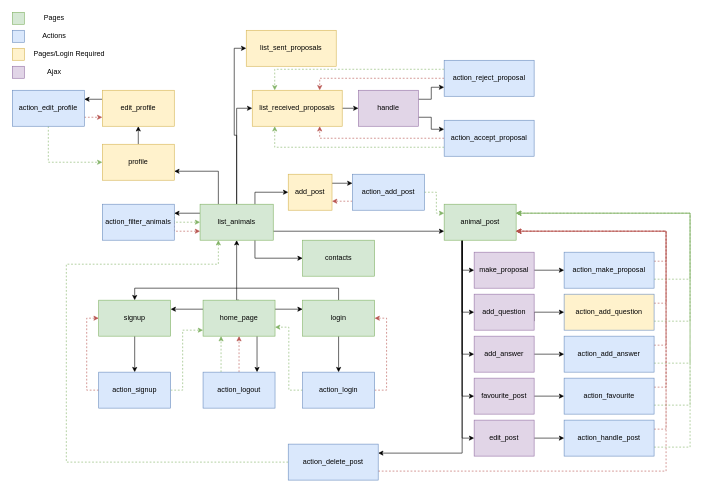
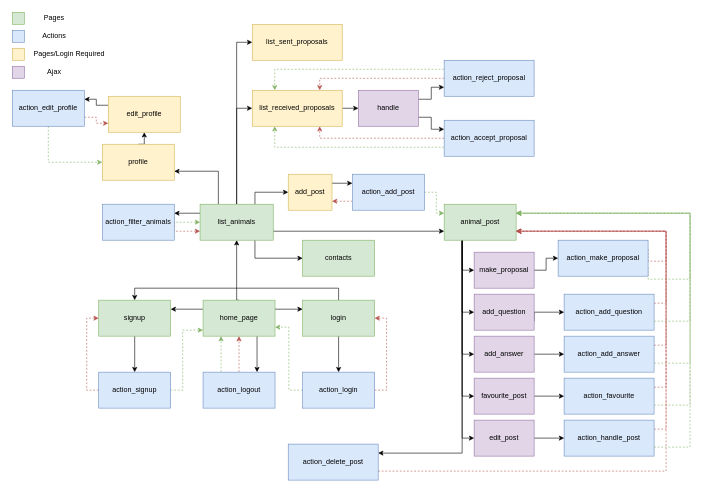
(291, 48) -> (297, 42)
(138, 108) -> (144, 114)
(218, 253) -> none
(609, 270) -> (603, 258)
(609, 312) -> (609, 312)
